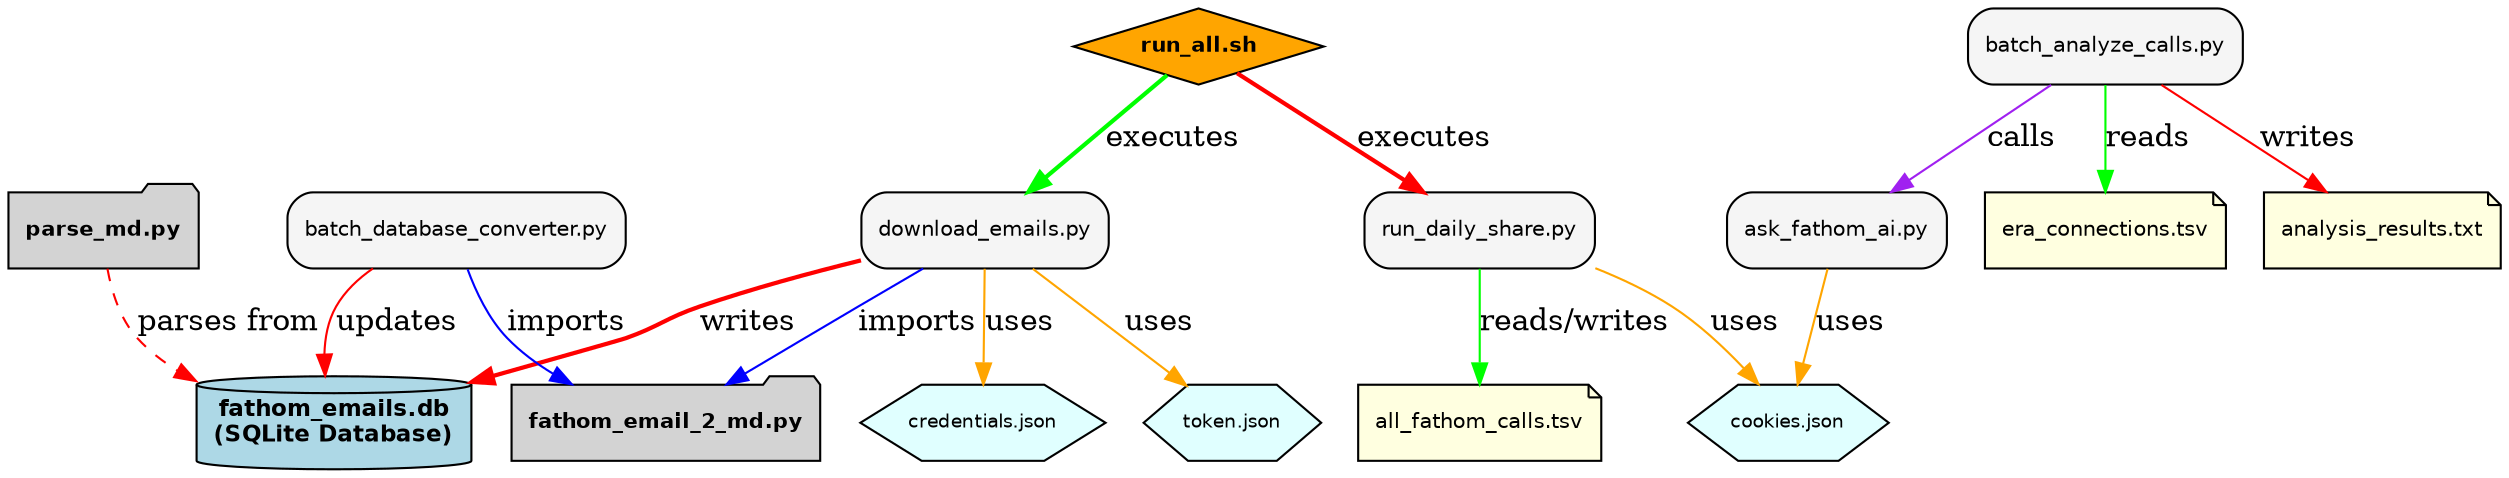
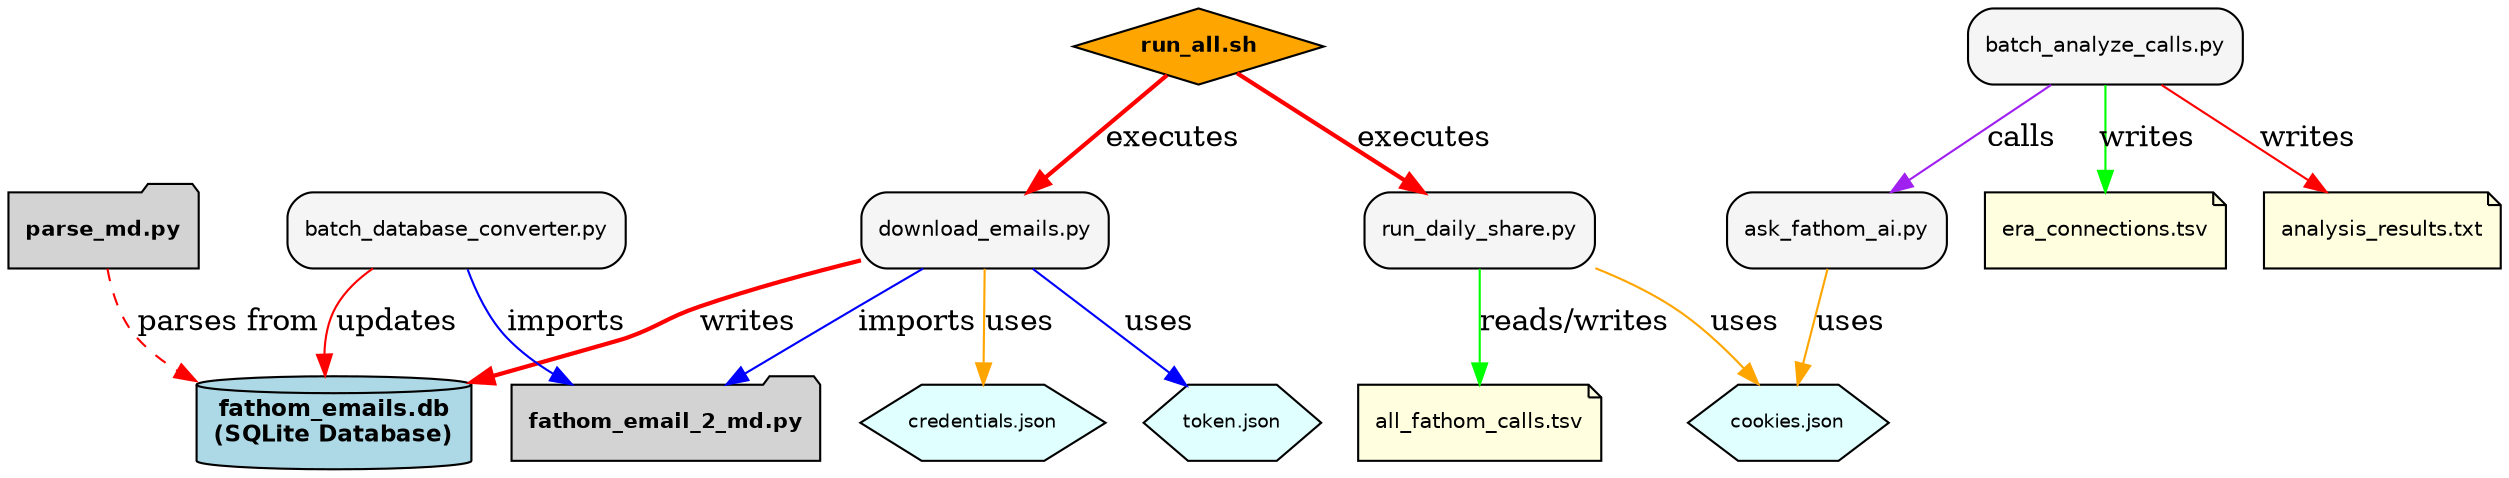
(1106, 127) -> (1106, 127)
(2148, 138) -> (2148, 138)
(1101, 321) -> (1101, 321)
